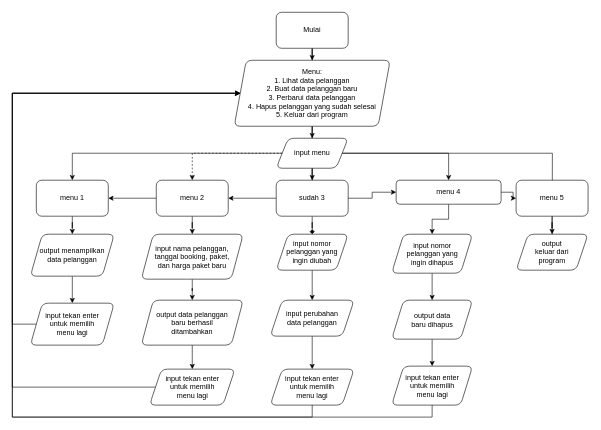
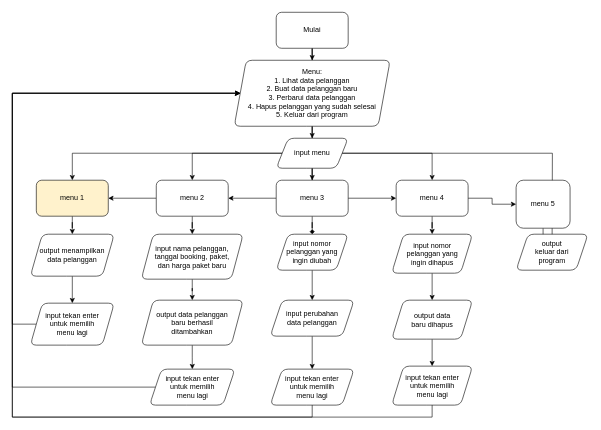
(192, 165) -> (192, 165)
(449, 192) -> (432, 198)
(72, 198) -> (72, 198)
(312, 198) -> (312, 198)
(552, 198) -> (543, 204)
